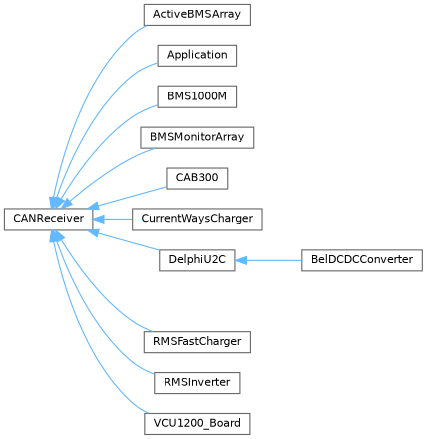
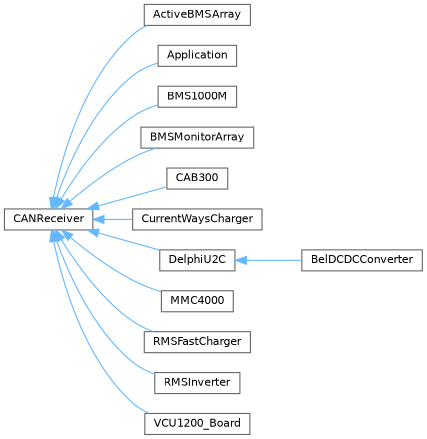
none -> (197, 301)
